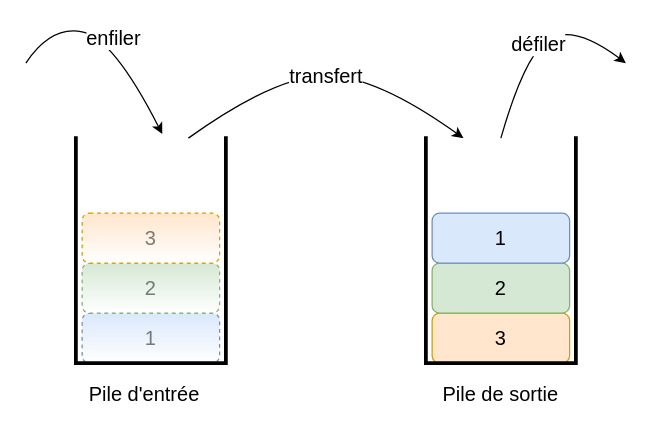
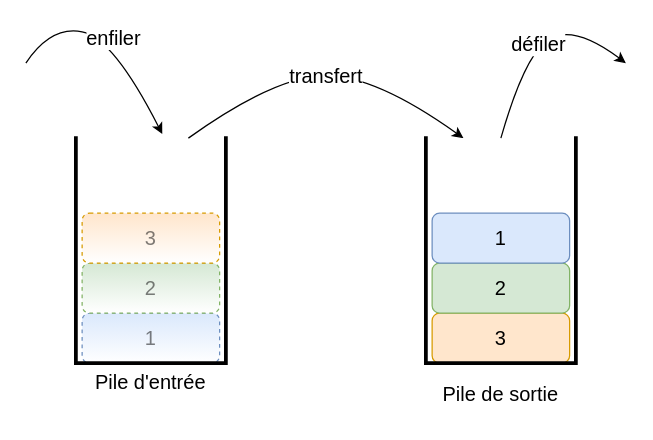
(144, 394) -> (151, 382)
